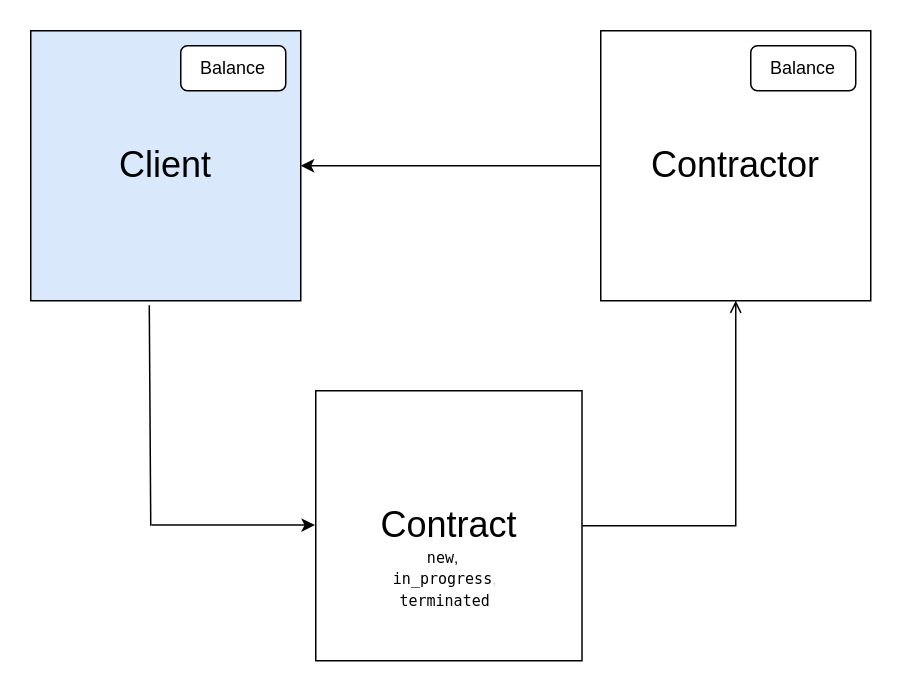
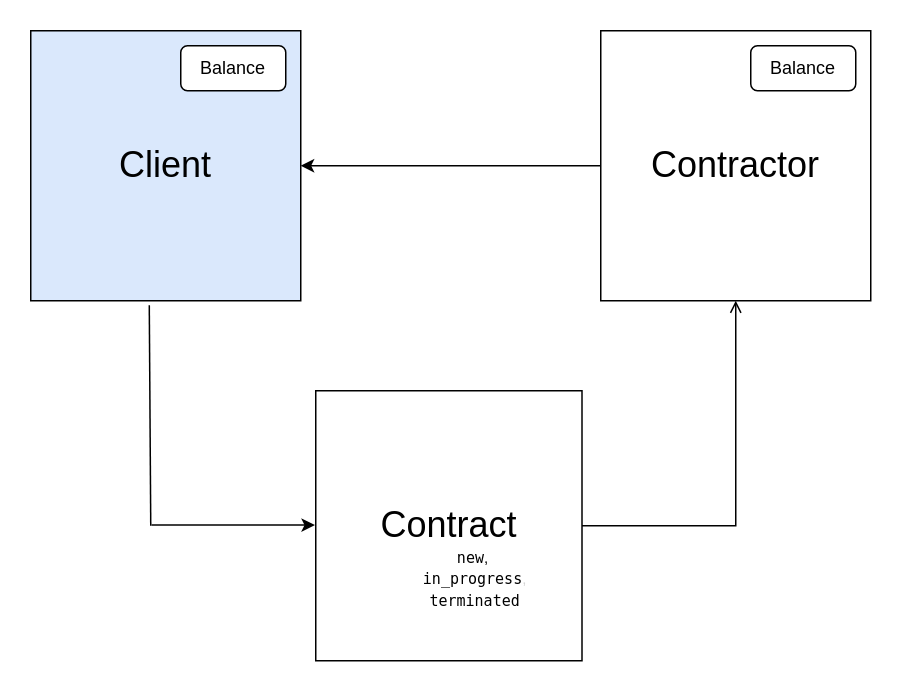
(443, 578) -> (473, 578)
